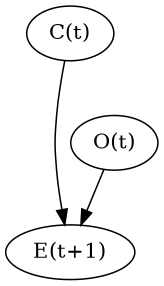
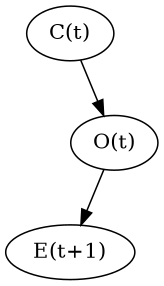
(55, 135) -> (89, 81)
